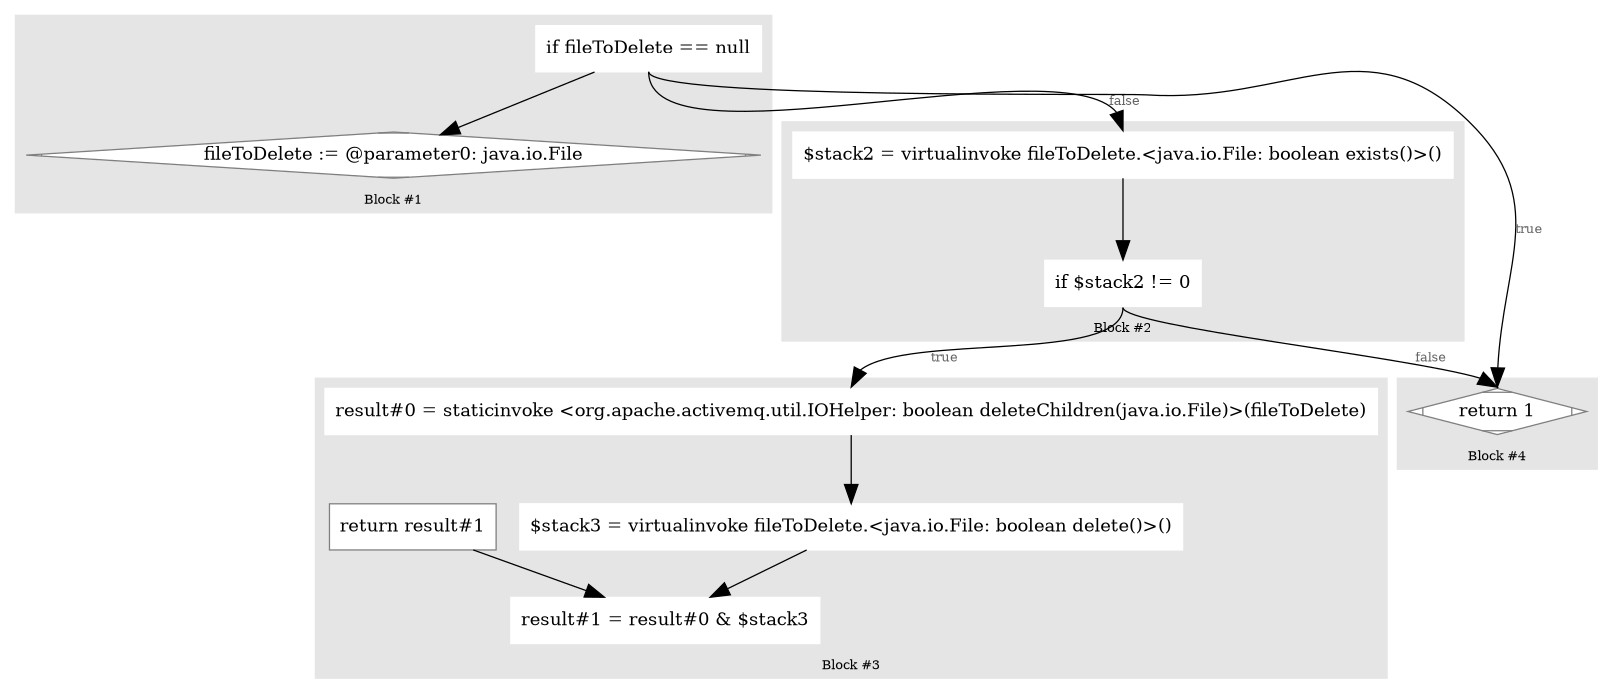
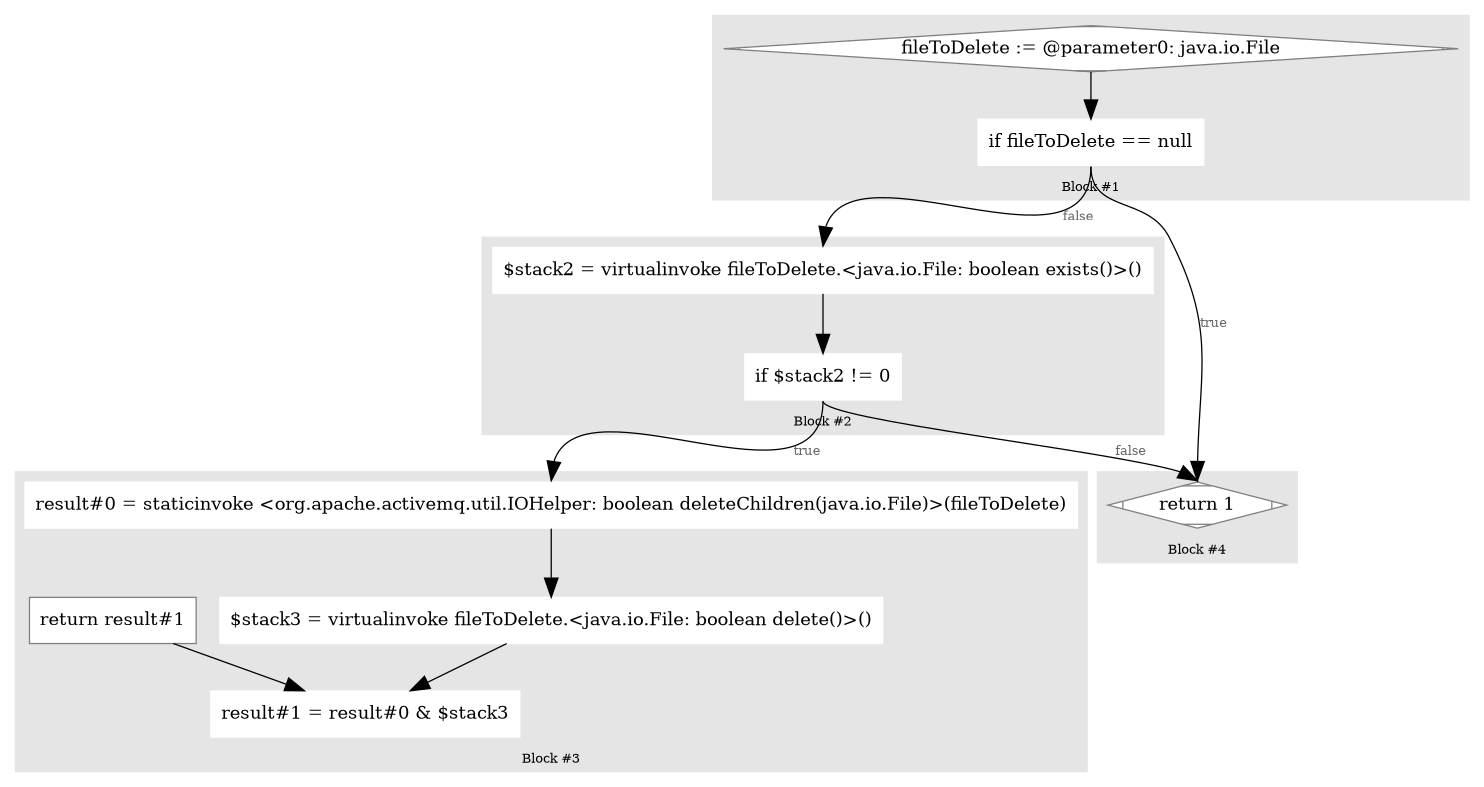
(526, 100) -> (1091, 86)
